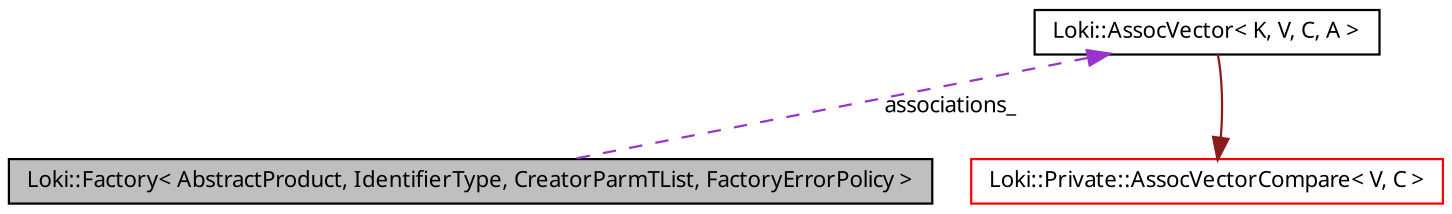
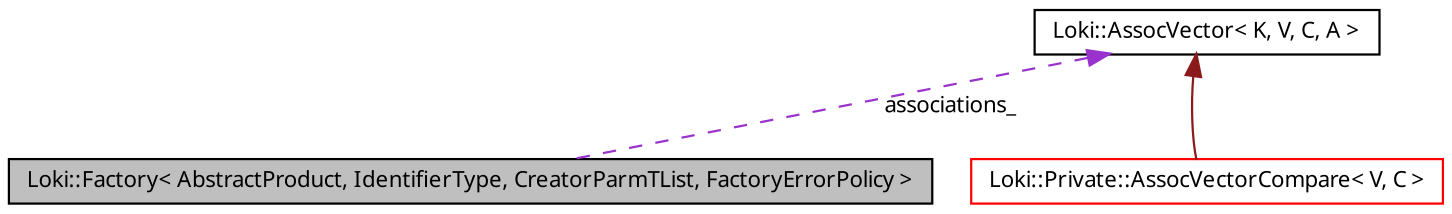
(1222, 96) -> (1192, 118)
